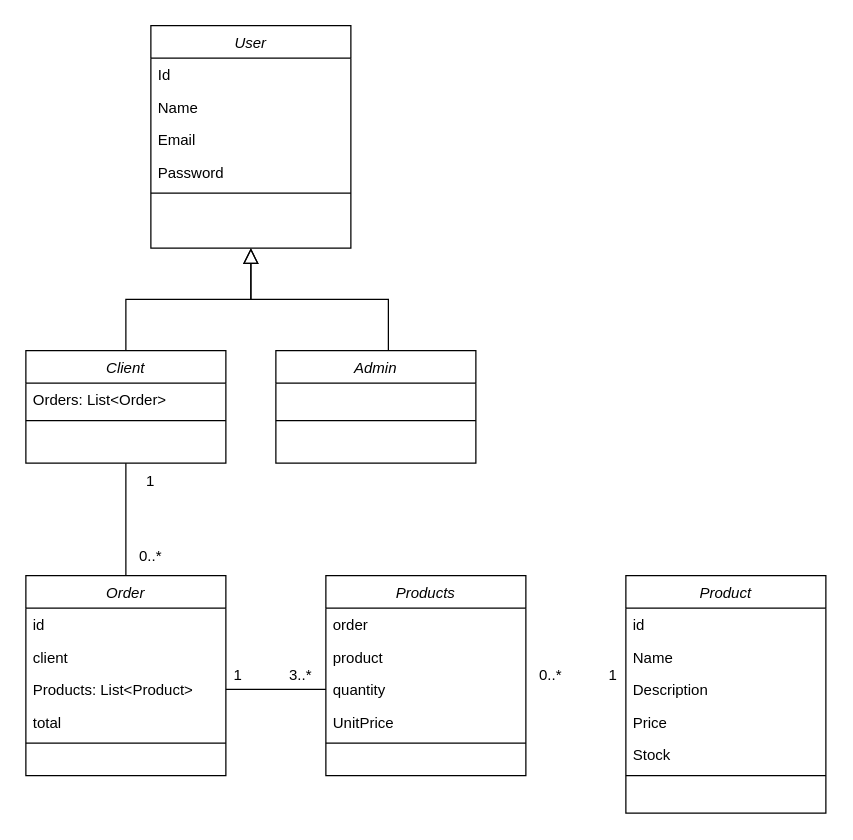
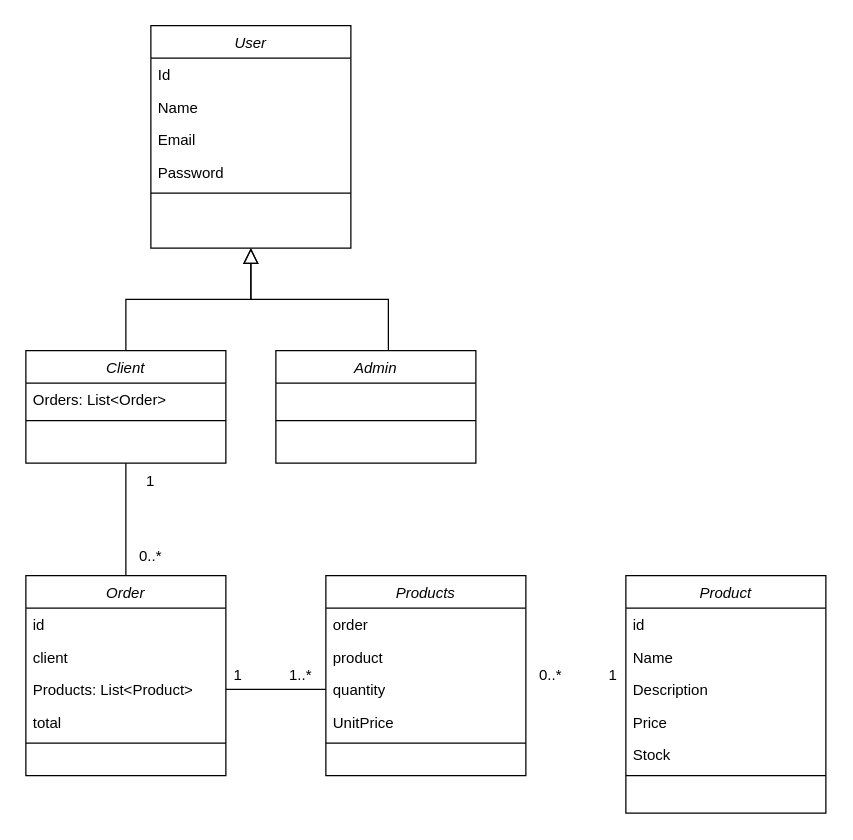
(301, 676) -> (301, 676)
